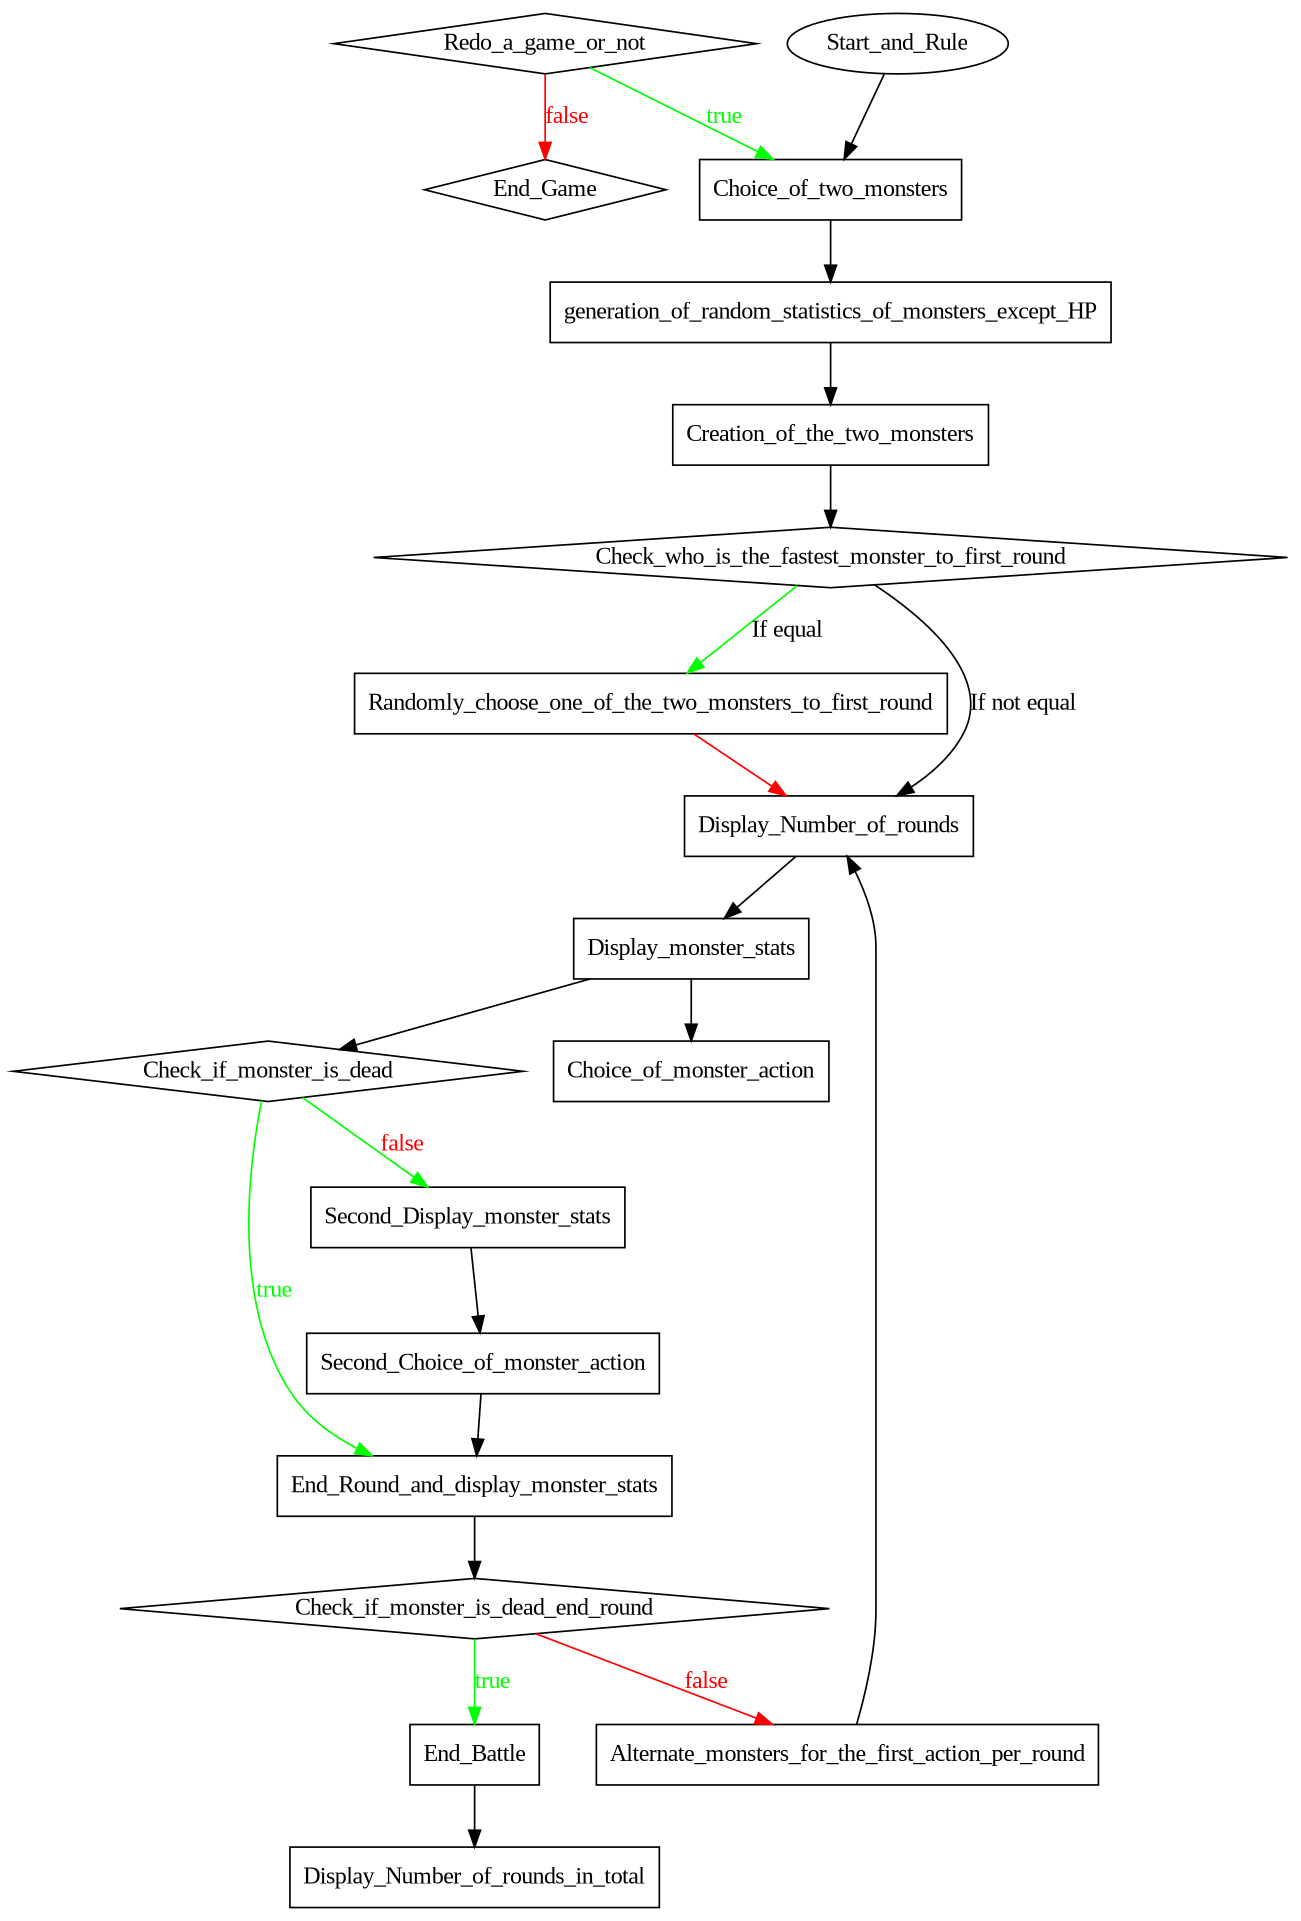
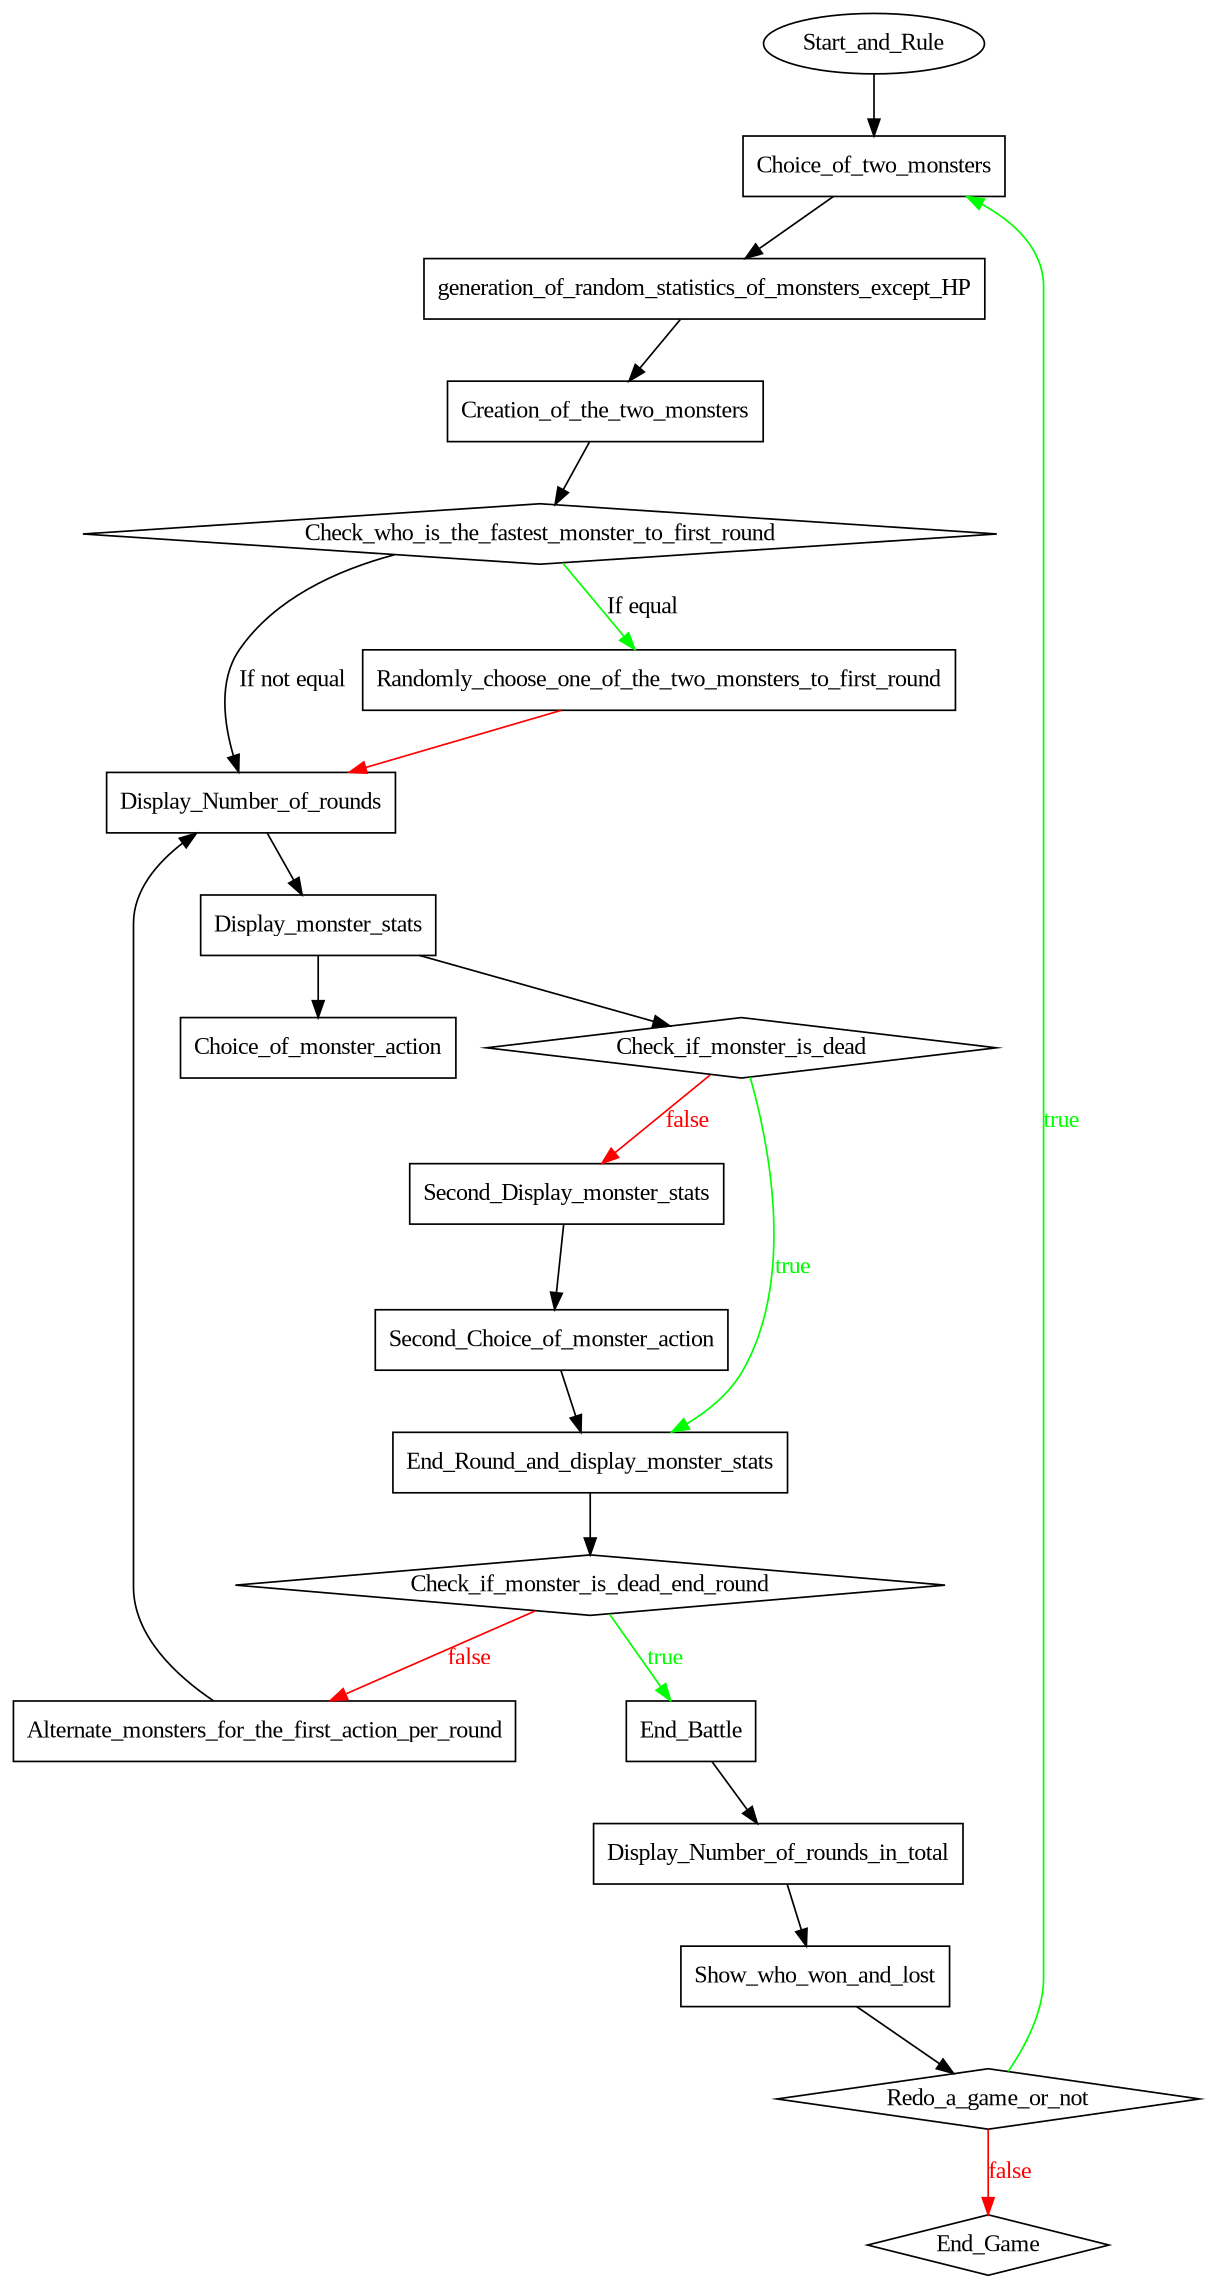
(358, 1137) -> (663, 1114)
none -> (815, 1976)
